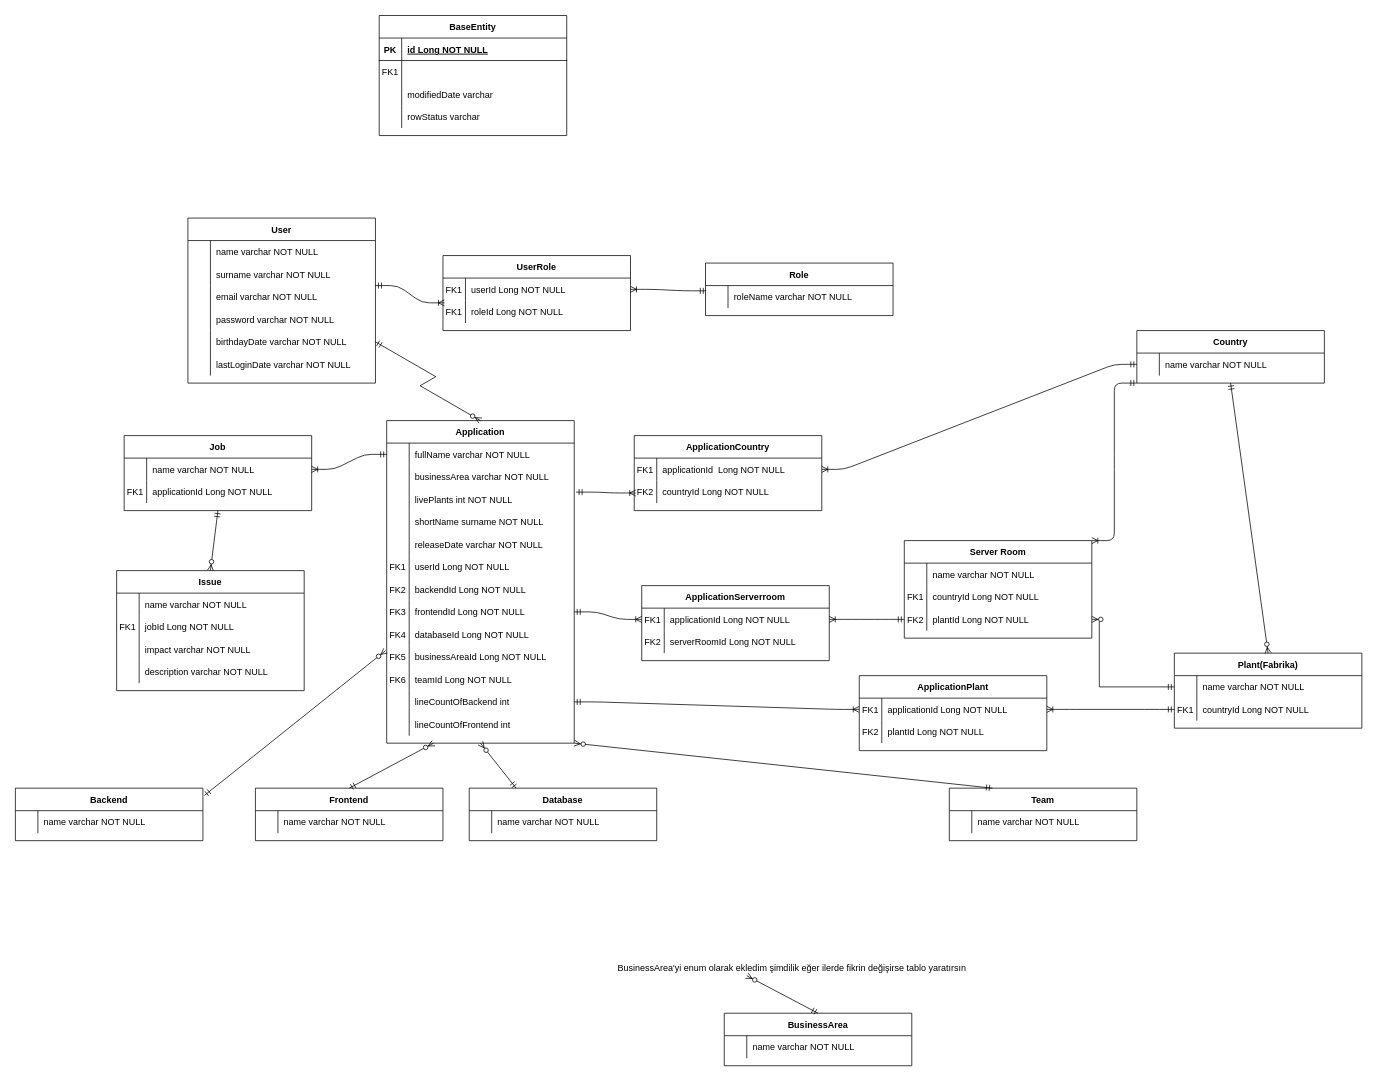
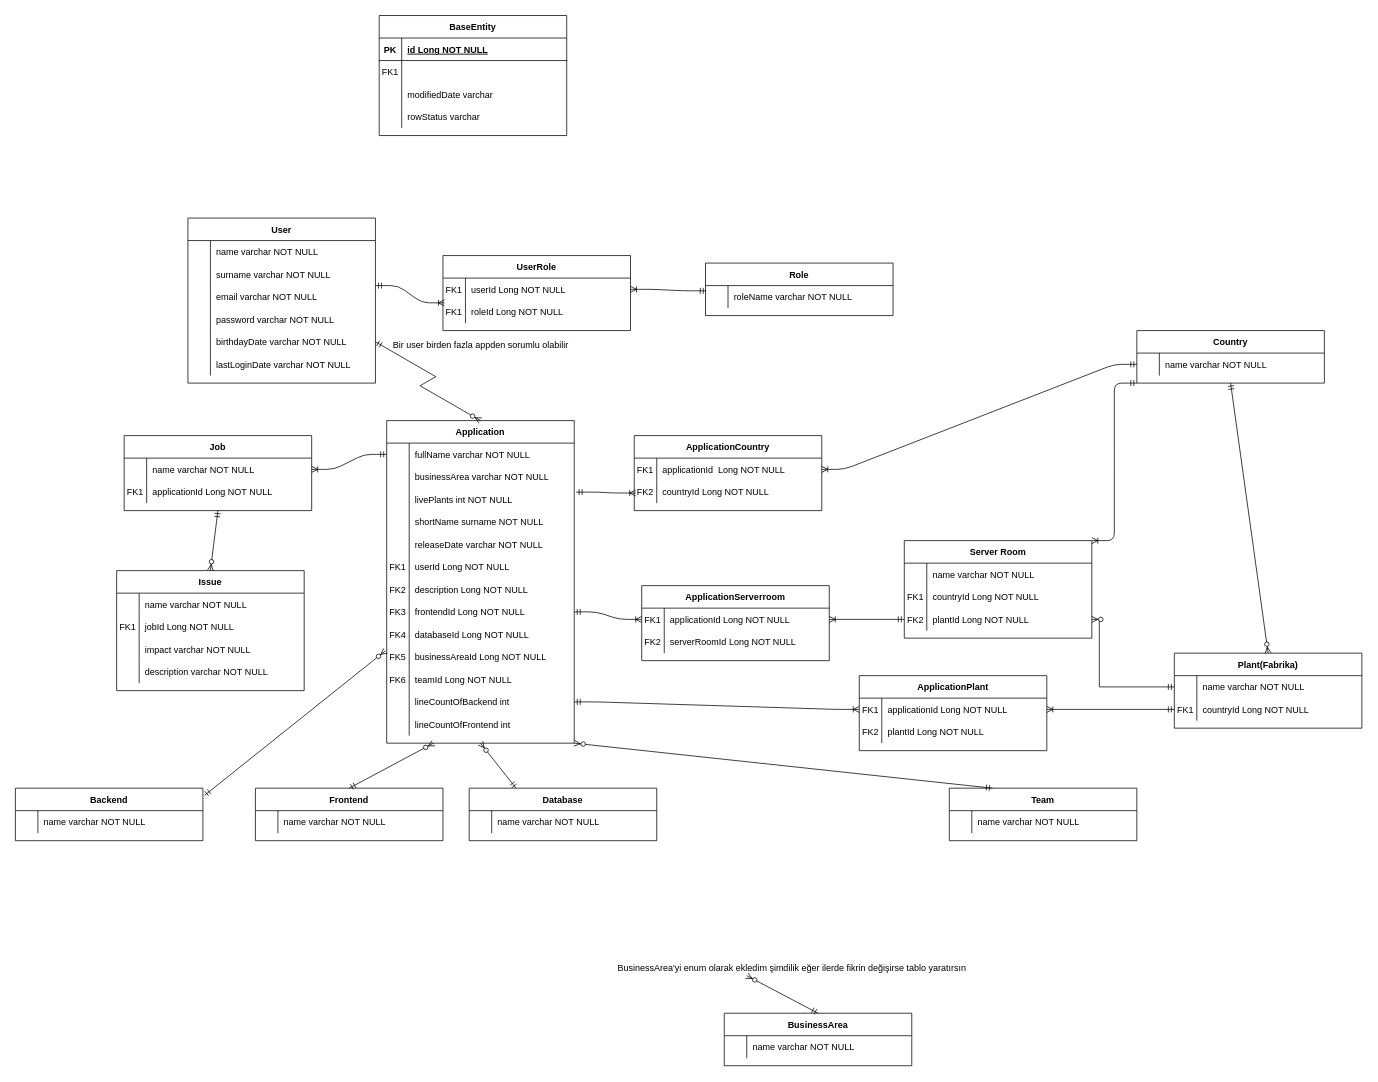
none -> (480, 345)
(469, 590) -> (472, 590)
